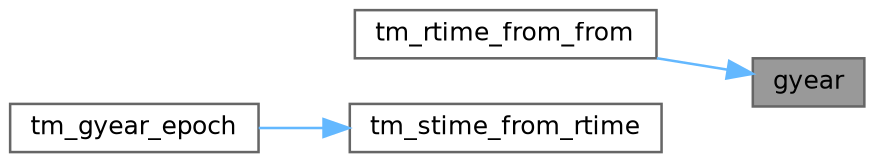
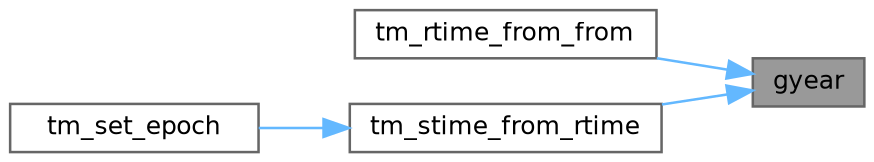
none -> (695, 99)
(134, 128) -> (134, 128)
